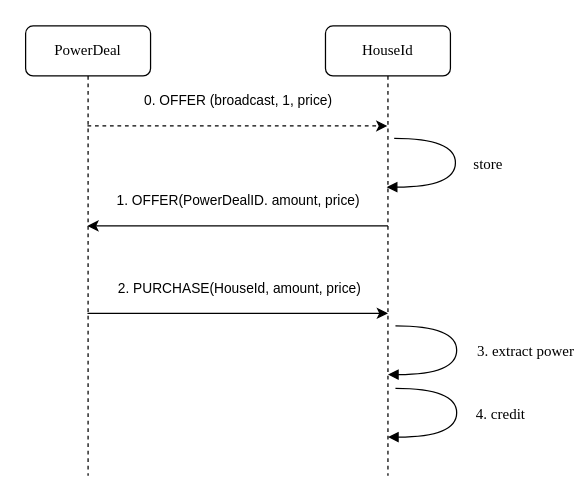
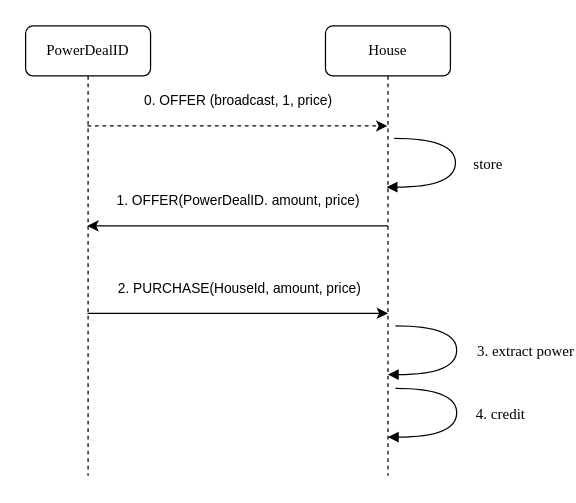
(88, 51) -> (88, 51)
(388, 51) -> (388, 51)
